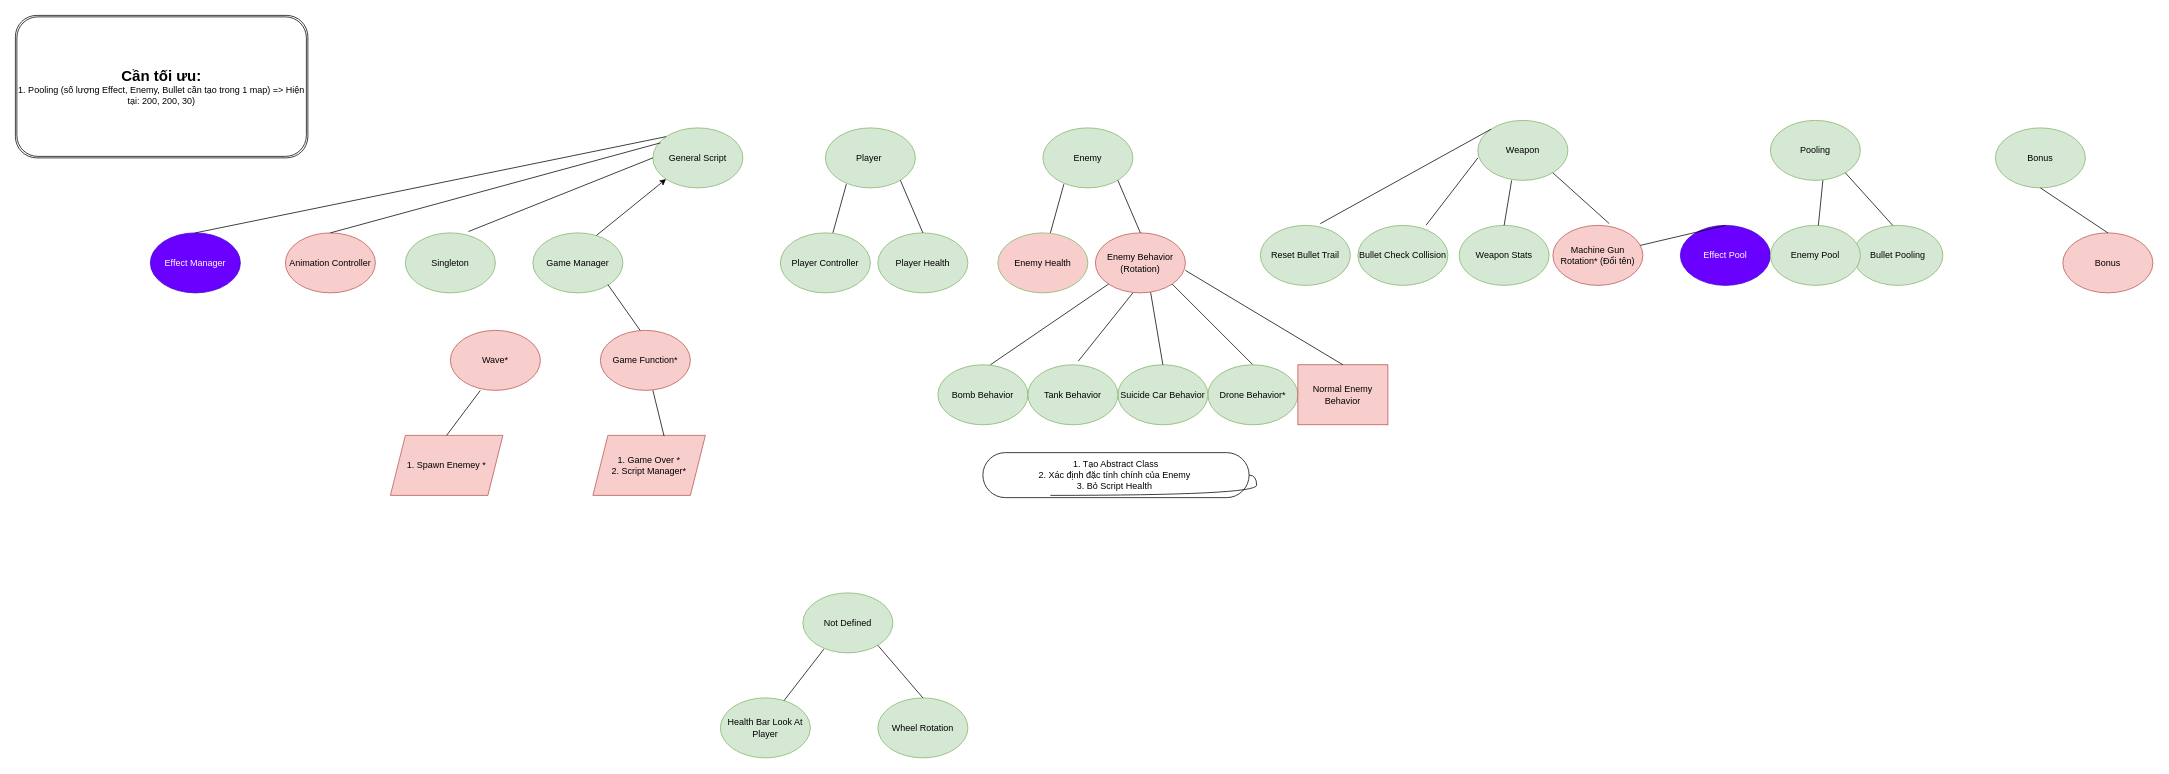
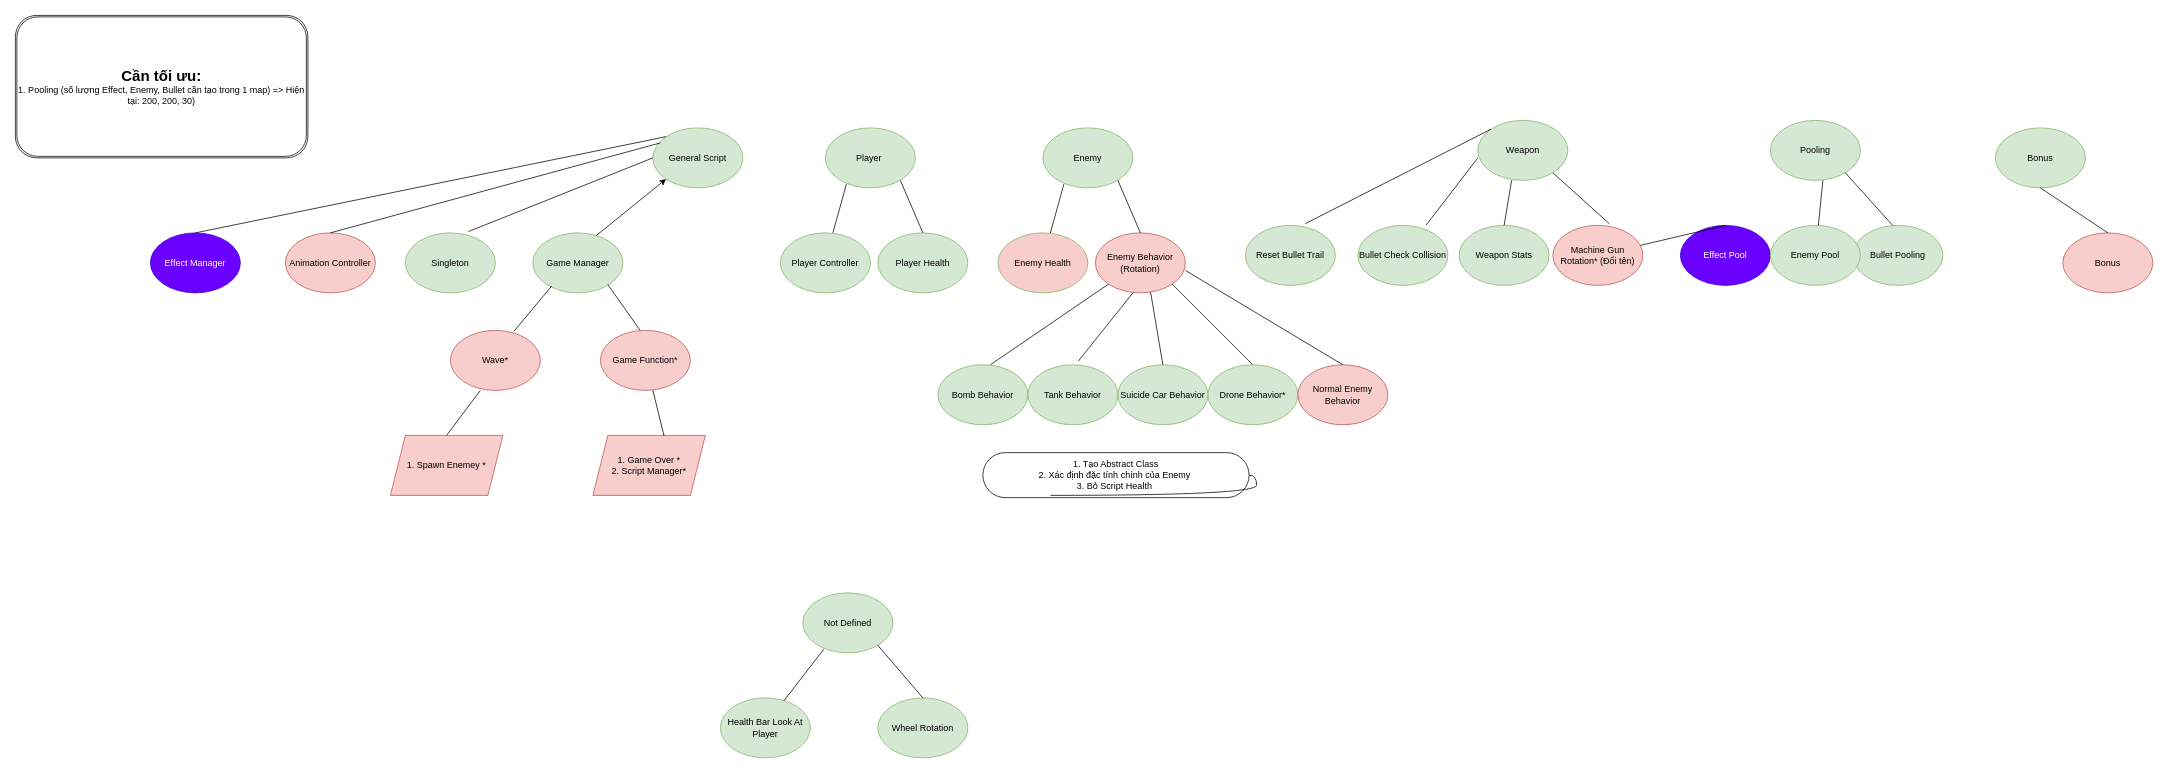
(1305, 255) -> (1290, 255)
none -> (533, 309)
(1343, 395) -> (1343, 395)
